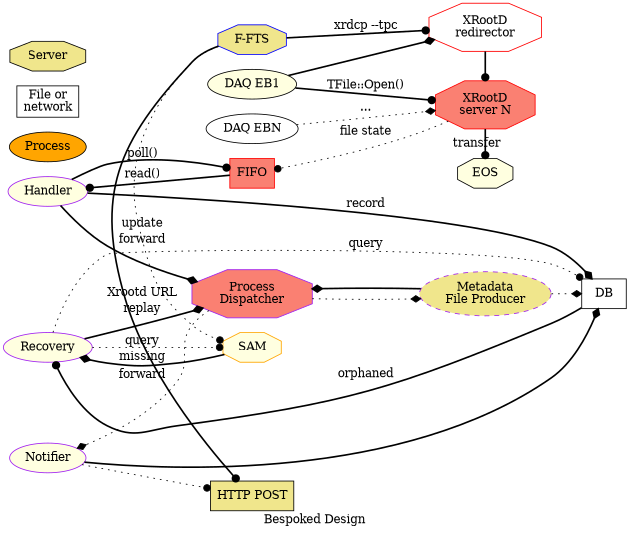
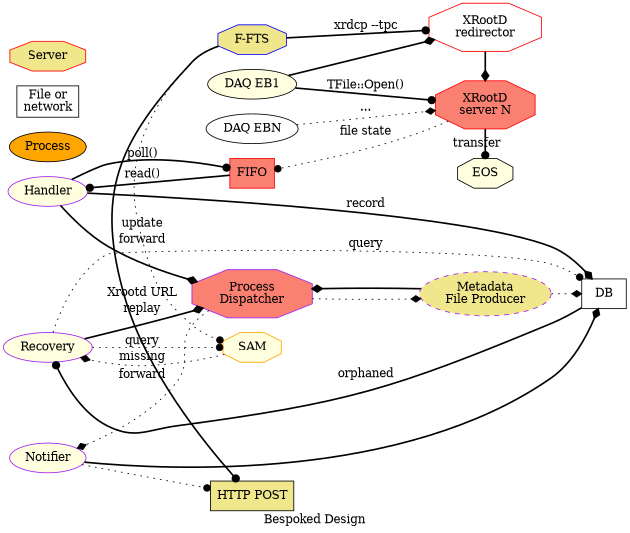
(48, 56) -> (48, 56)
(485, 63) -> (485, 61)
(161, 365) -> (161, 365)
